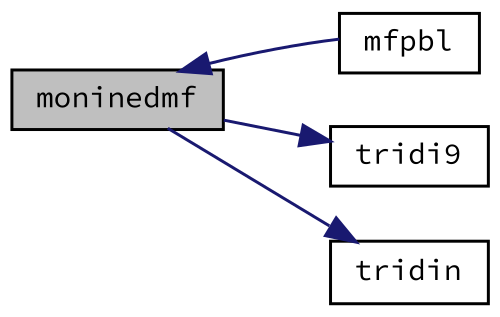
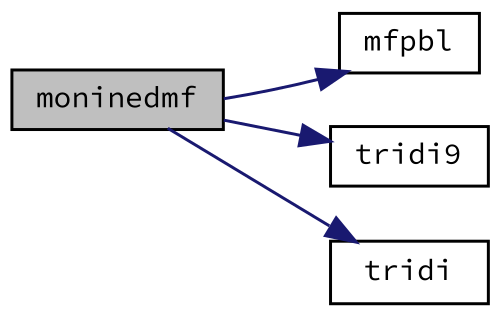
(274, 49) -> (271, 90)
(409, 272) -> (409, 272)
